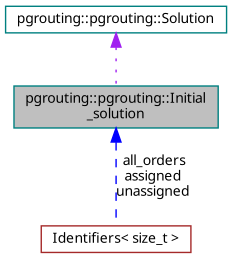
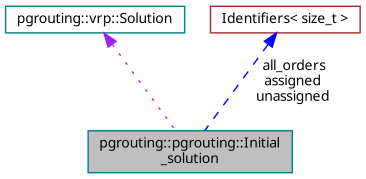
(116, 20) -> (95, 20)
(116, 184) -> (236, 87)
